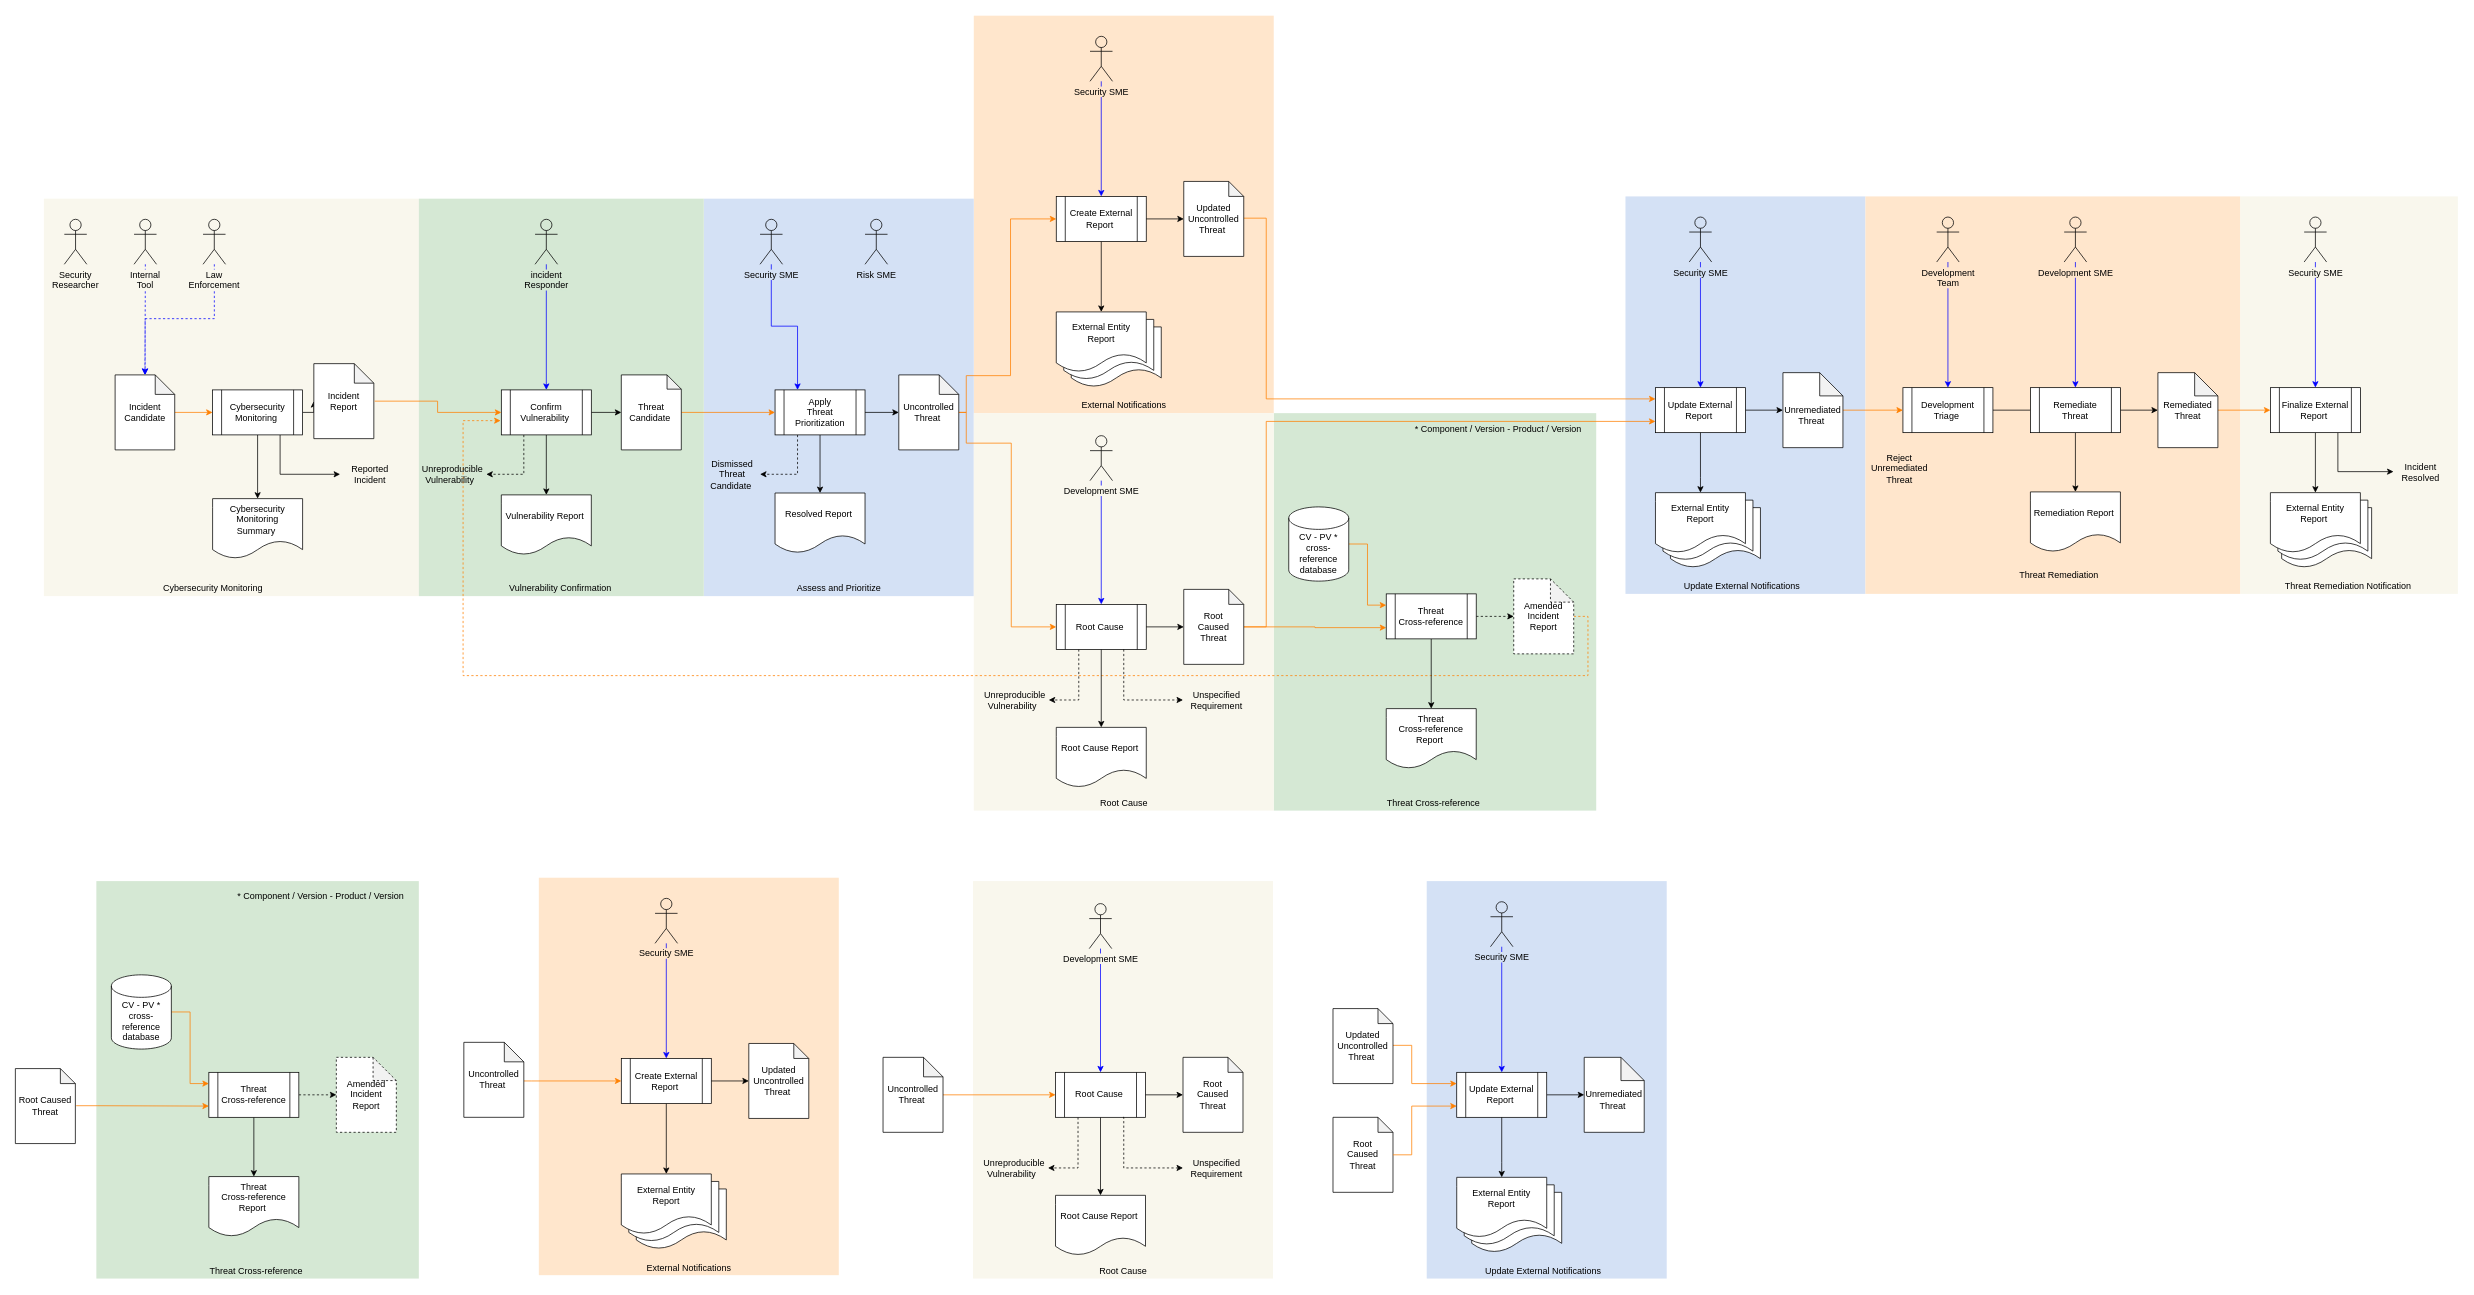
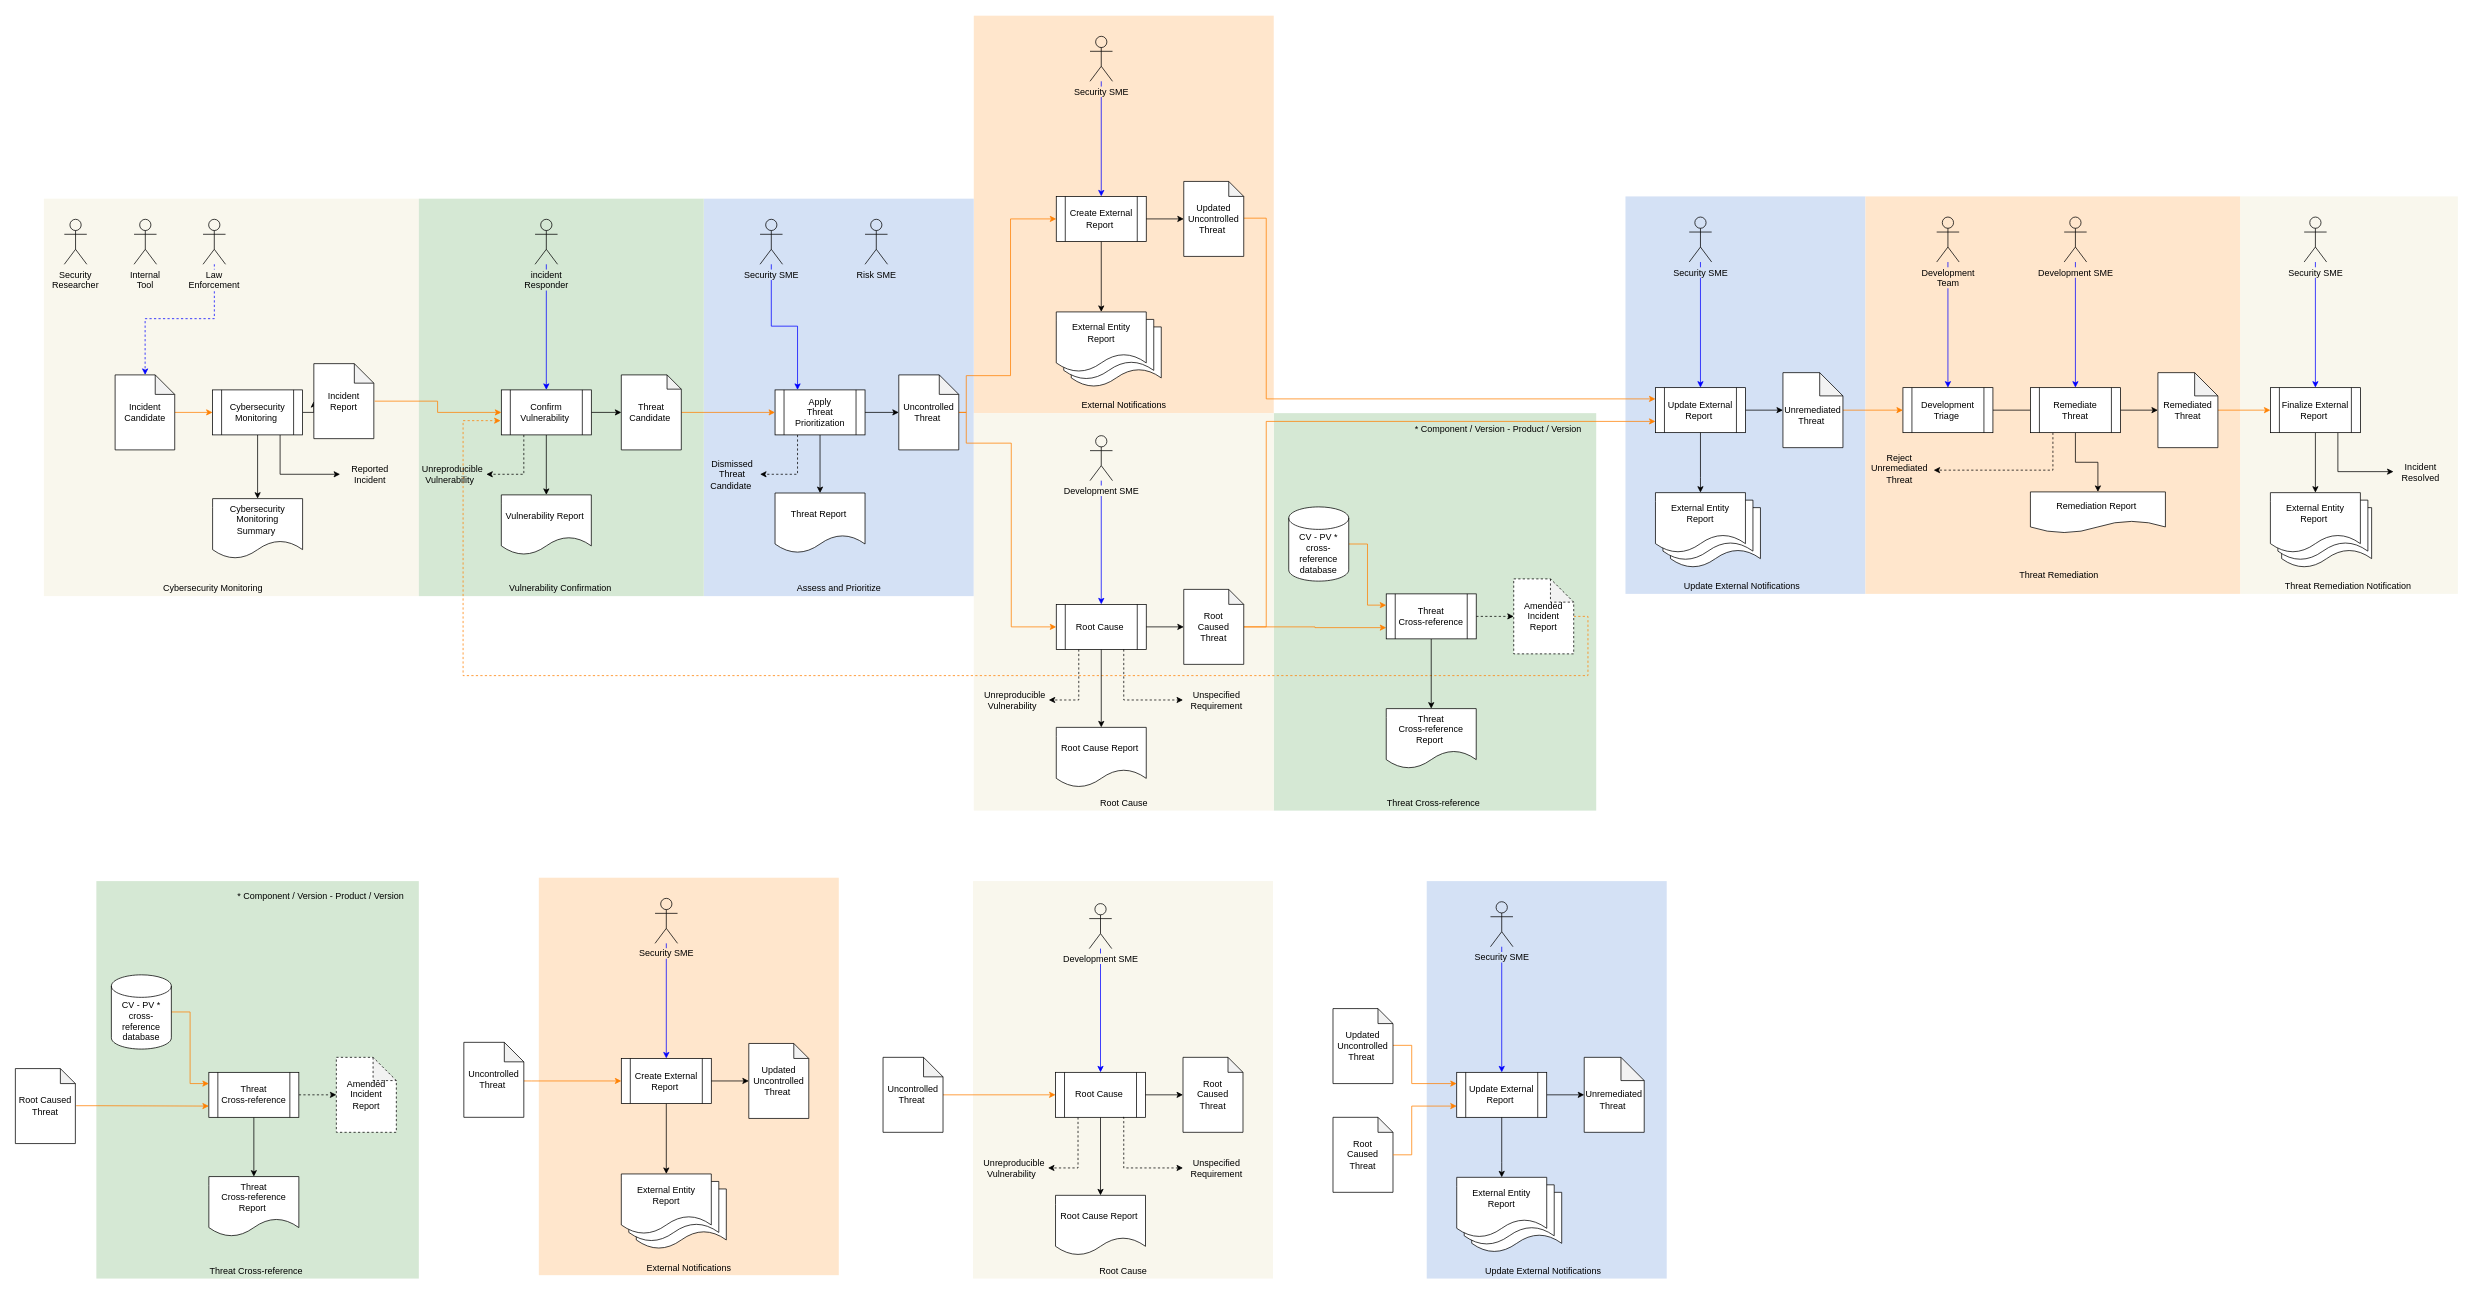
(145, 302) -> none
none -> (2053, 470)
(820, 514) -> (820, 514)
(2076, 522) -> (2098, 512)
